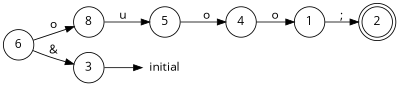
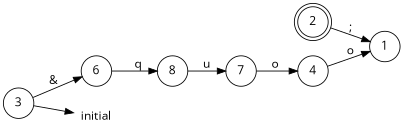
(165, 22) -> (241, 71)
(338, 22) -> (347, 33)
(54, 25) -> (138, 65)
(49, 57) -> (54, 89)
